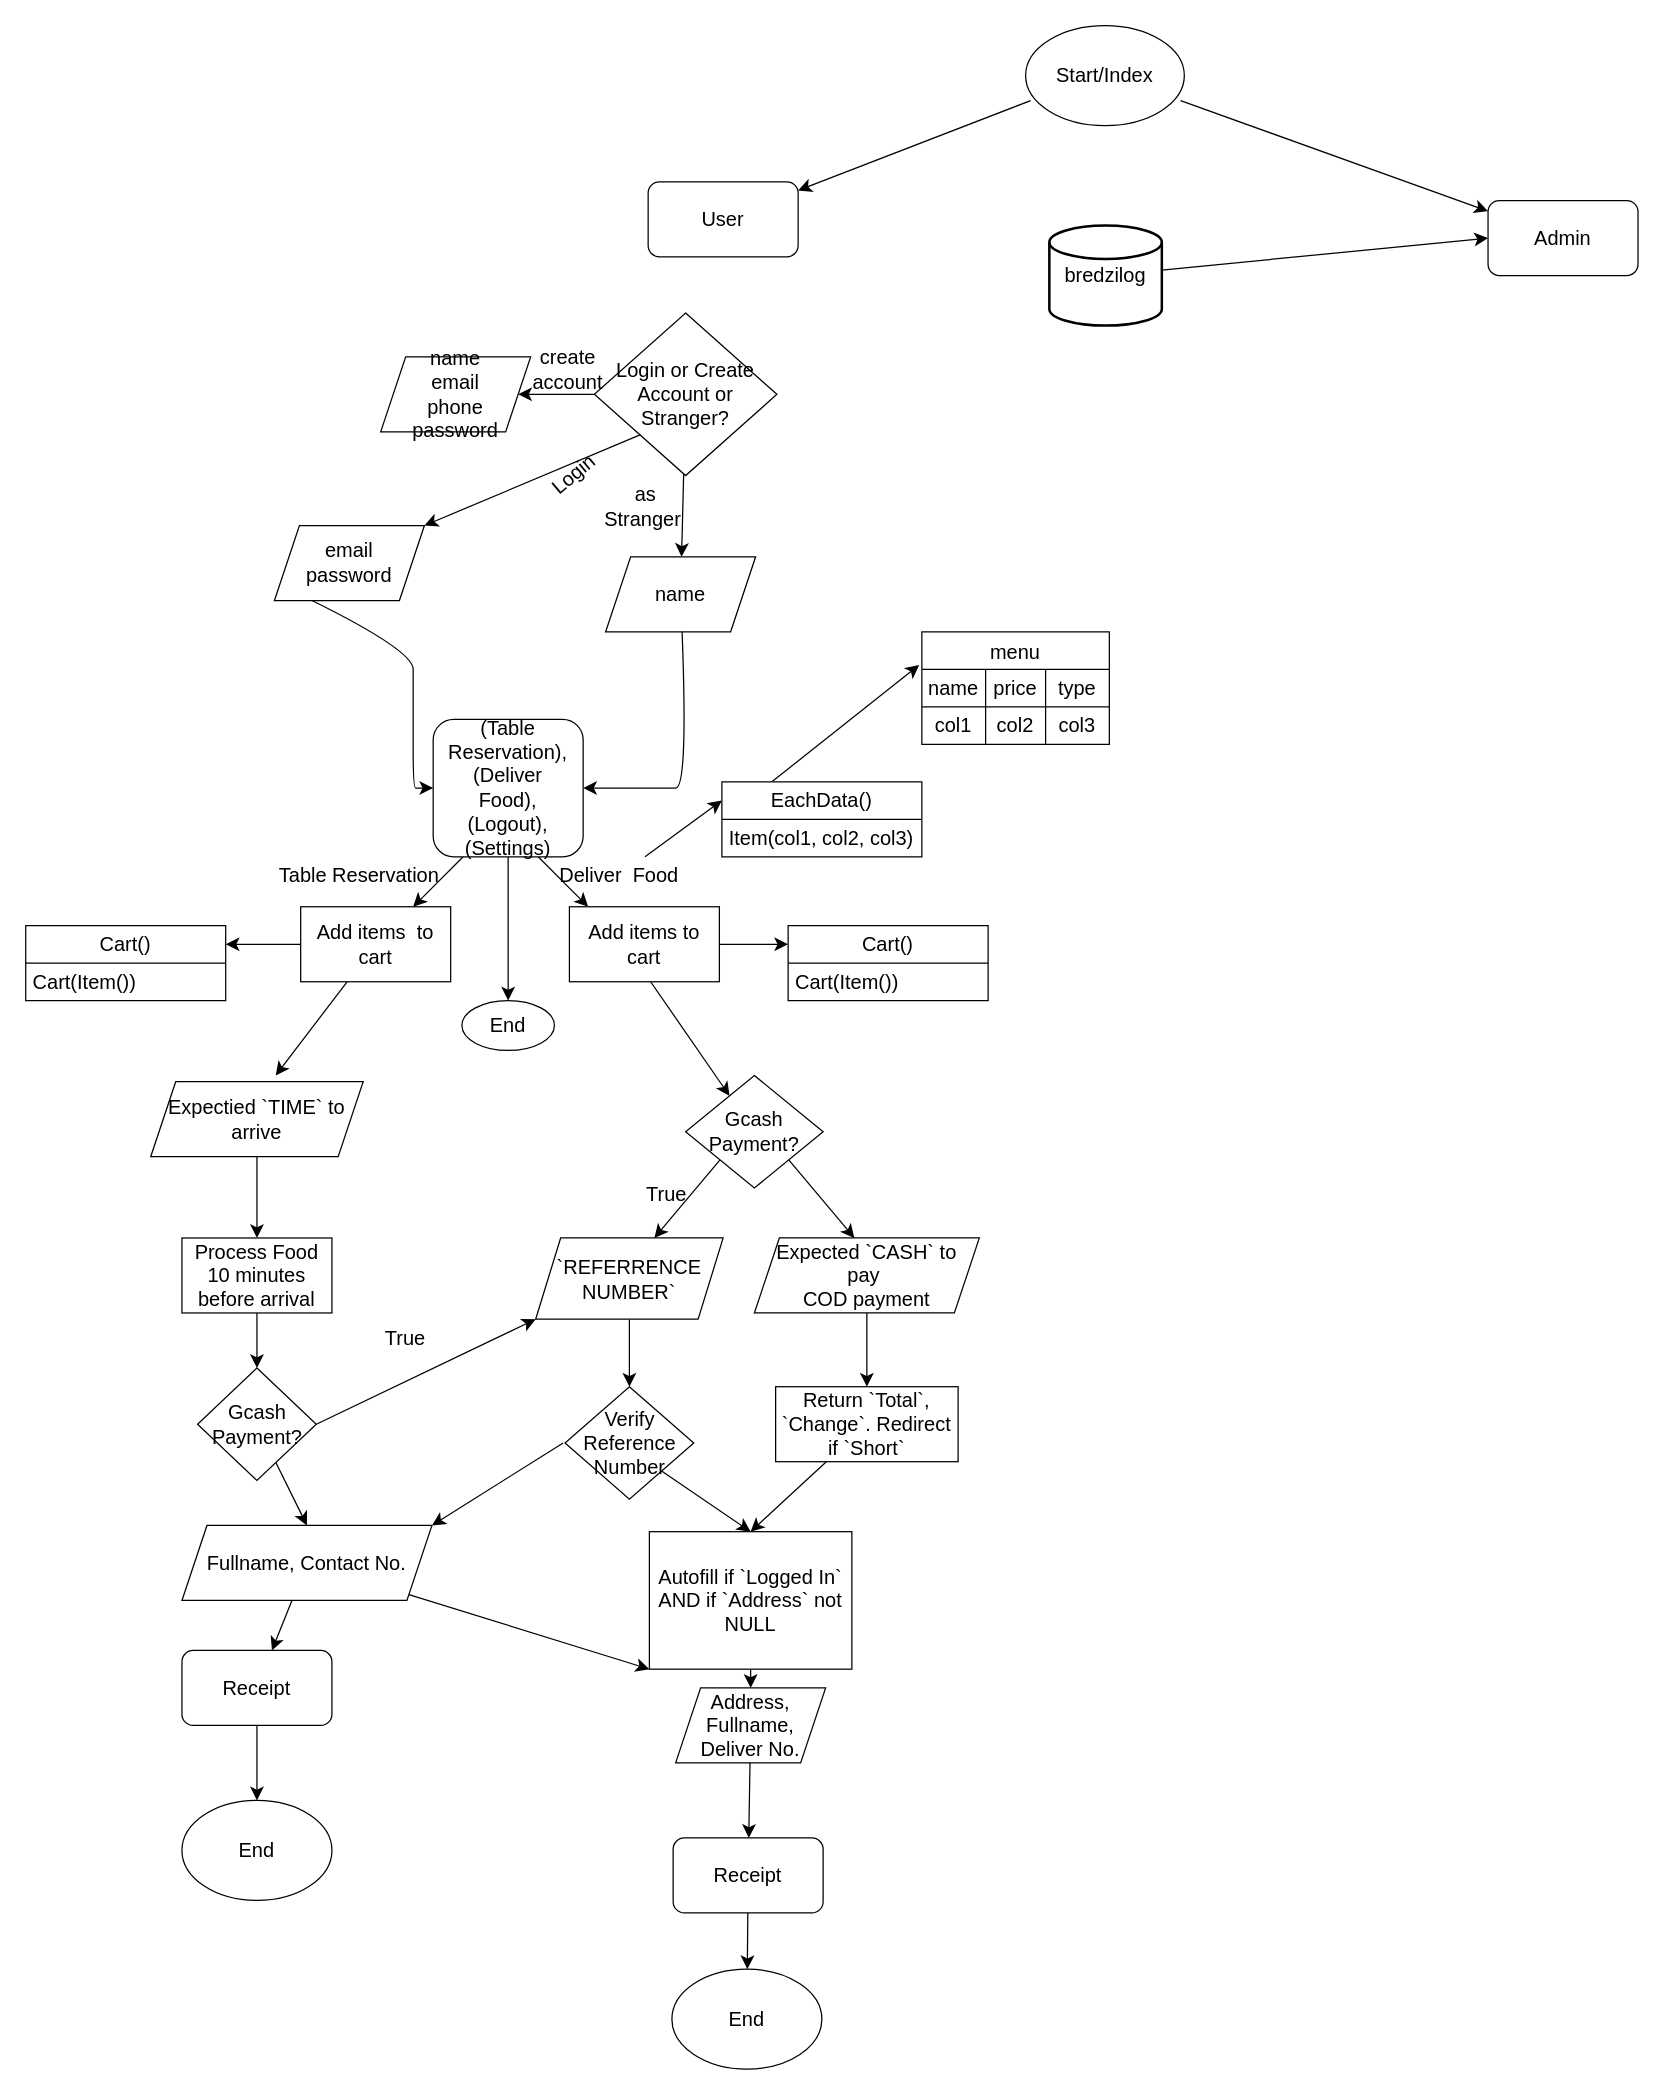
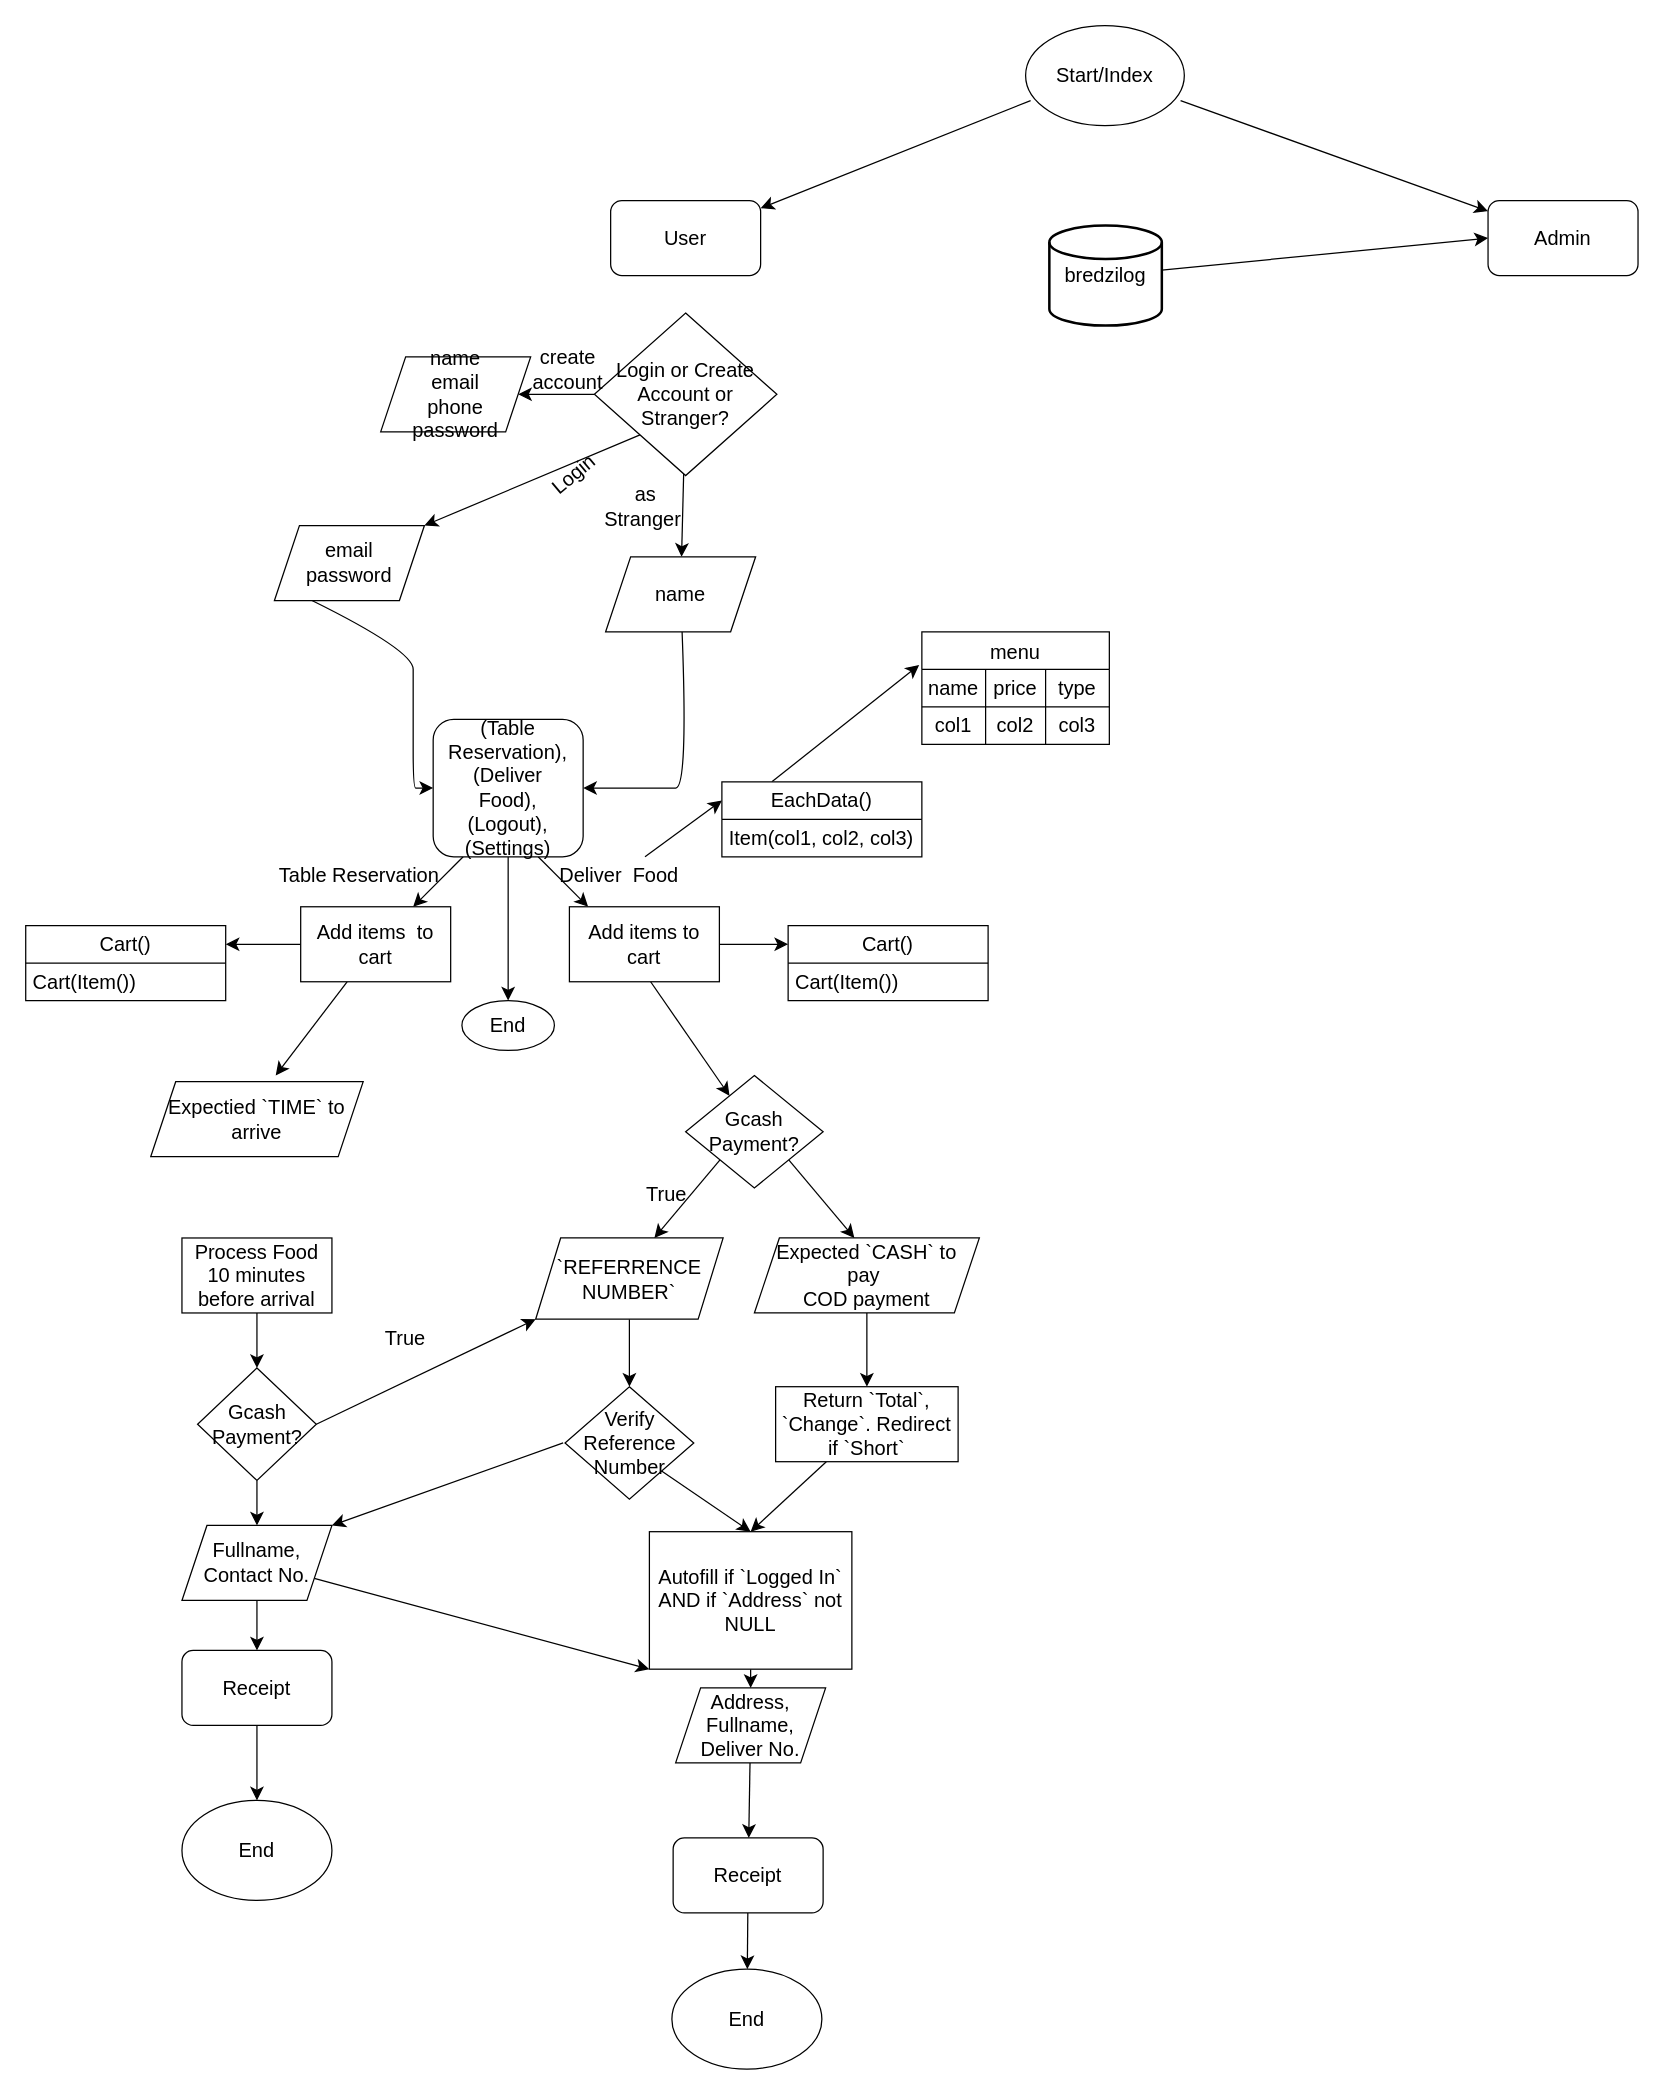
(723, 219) -> (686, 238)
(257, 1193) -> none
(307, 1563) -> (257, 1563)
